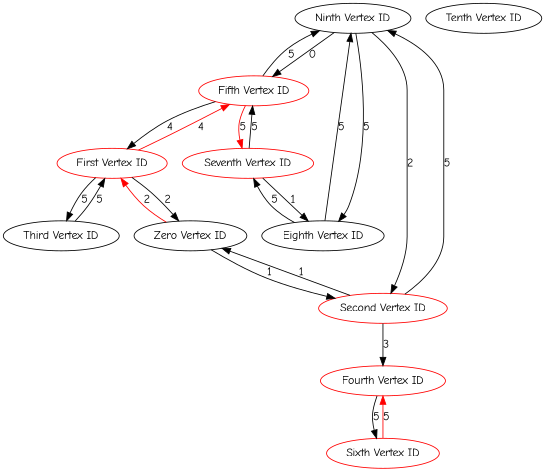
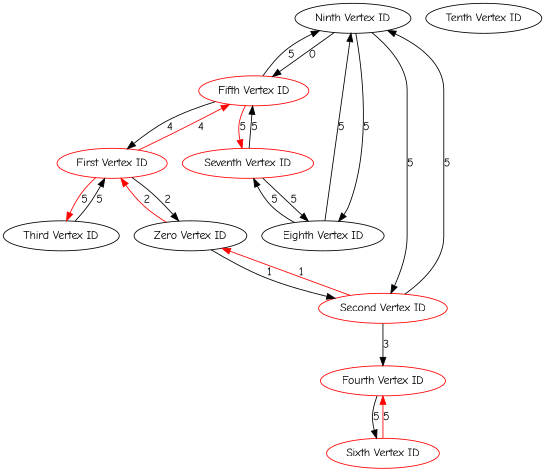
(410, 163) -> (410, 163)
(81, 194) -> (81, 194)
(293, 200) -> (294, 200)
(290, 273) -> (290, 273)
